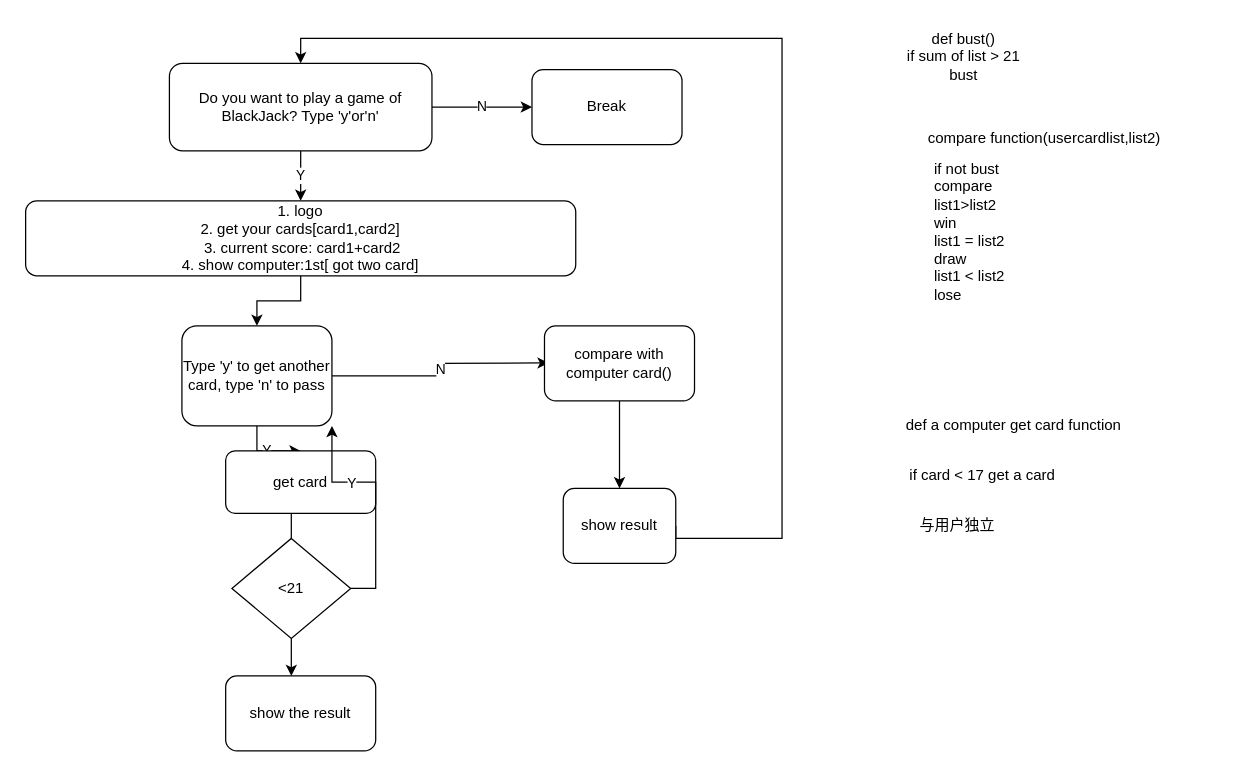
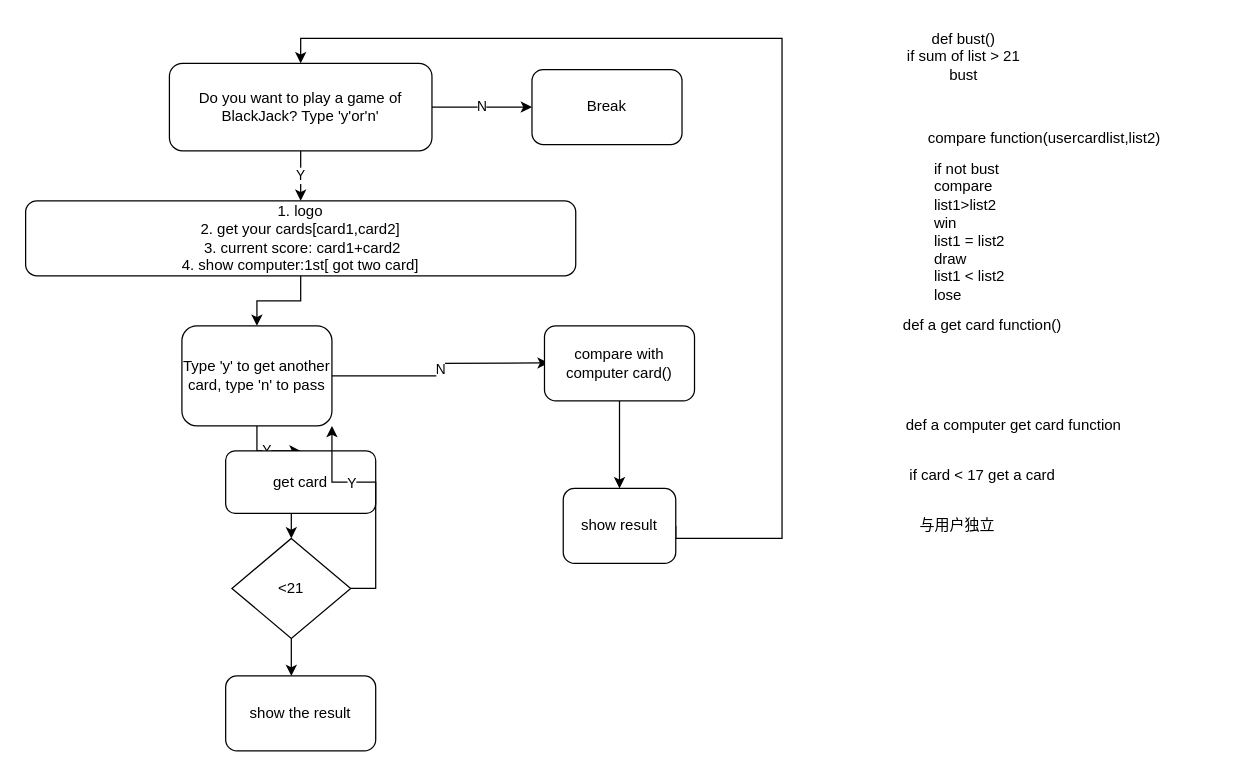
none -> (982, 326)
(291, 532) -> (291, 528)
